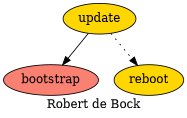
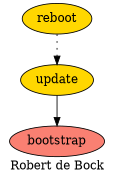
(121, 46) -> (57, 45)
